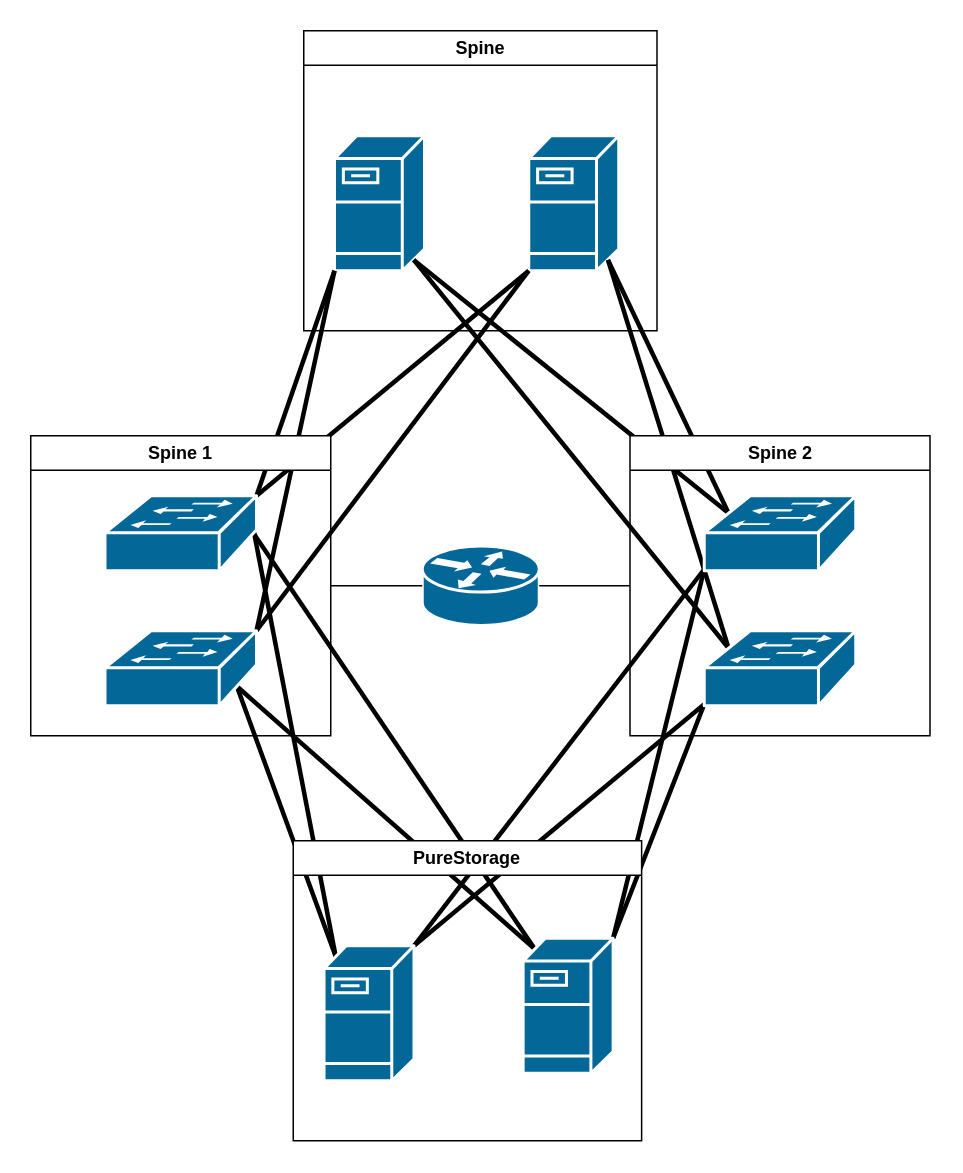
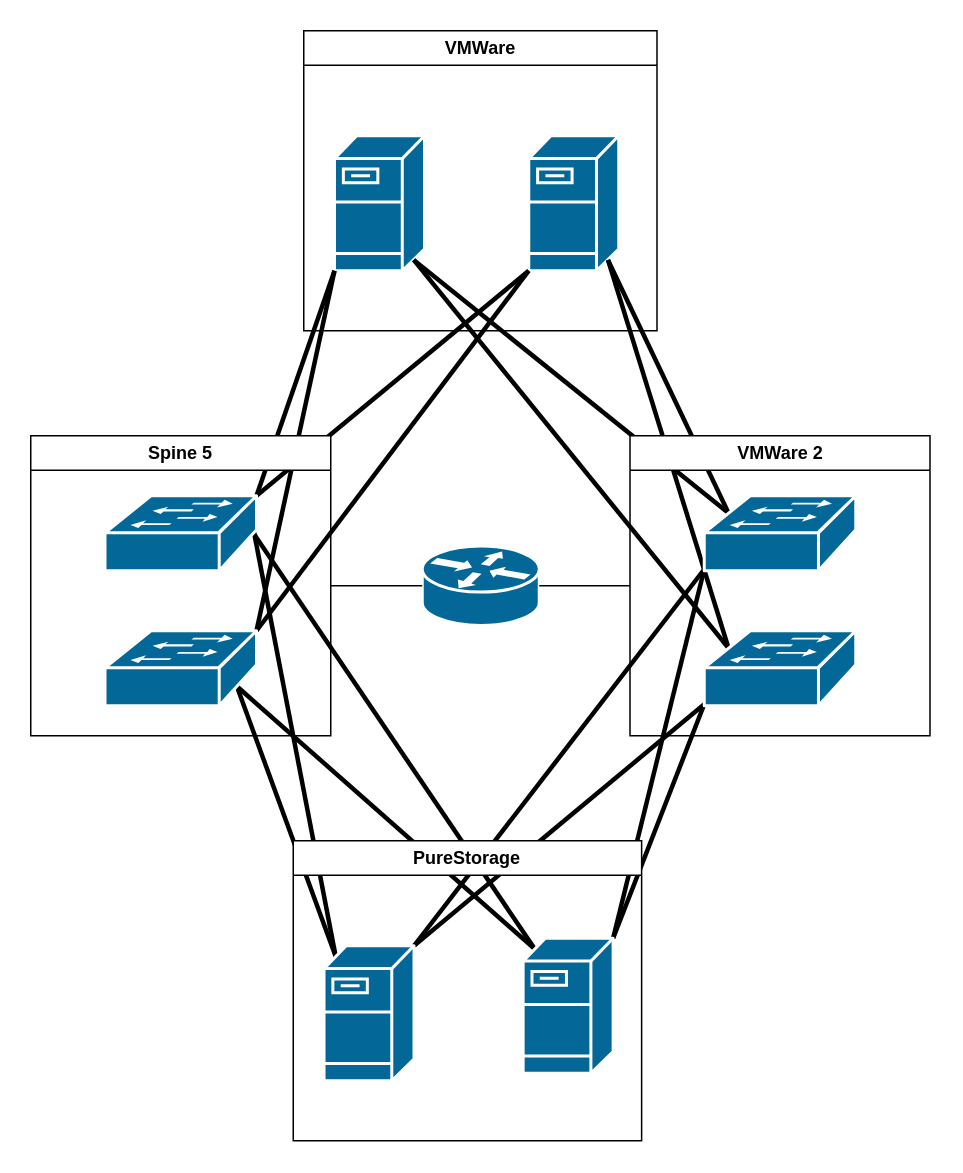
(481, 49) -> (481, 49)
(181, 454) -> (181, 454)
(781, 454) -> (781, 454)
